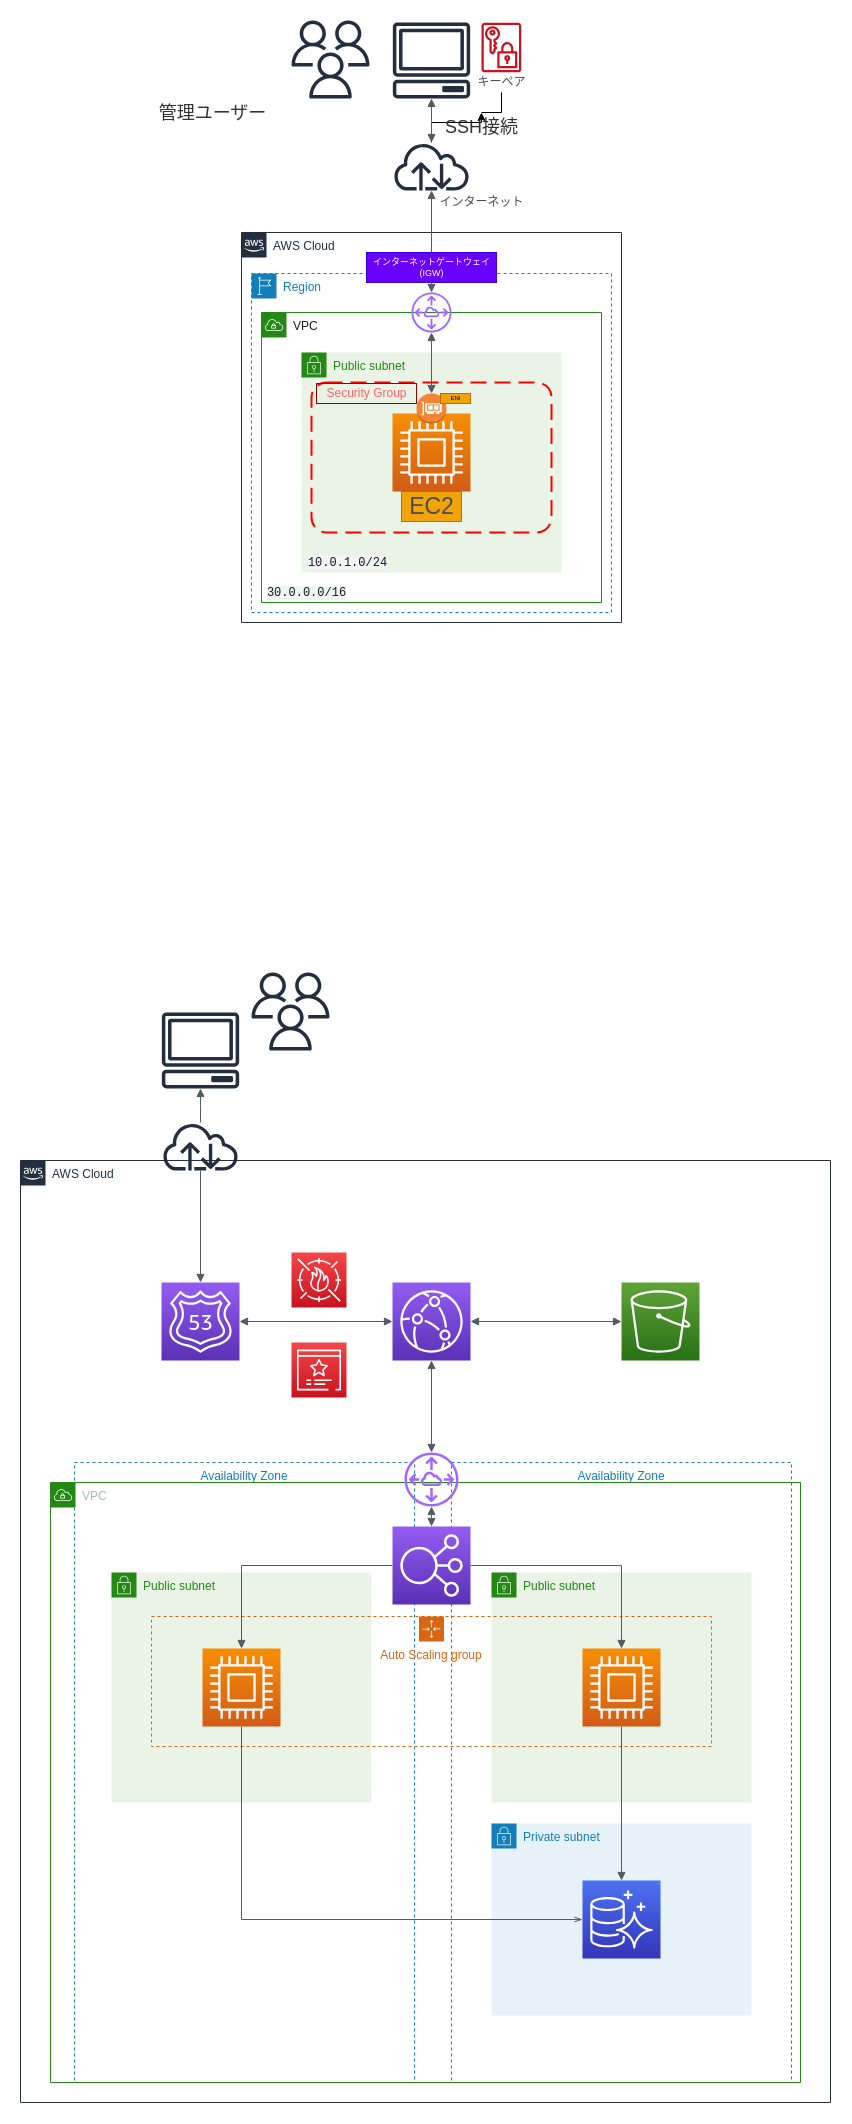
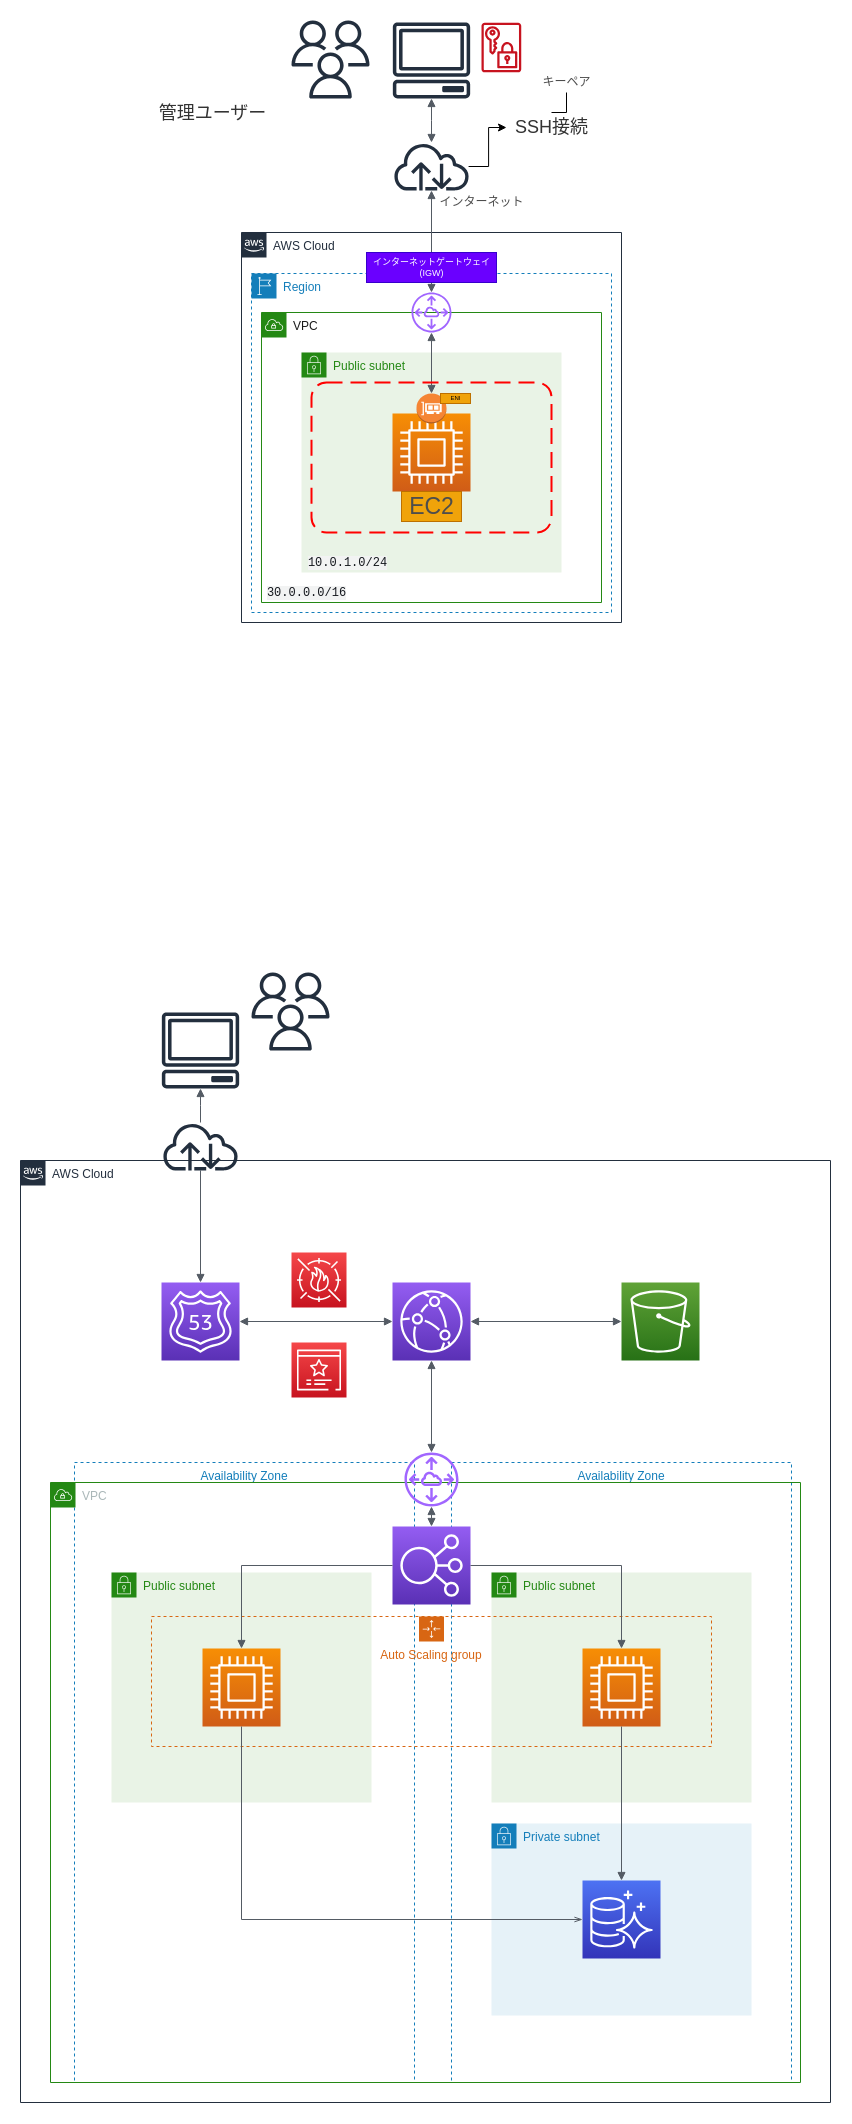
(502, 83) -> (567, 83)
(482, 128) -> (552, 128)
(367, 394) -> none
